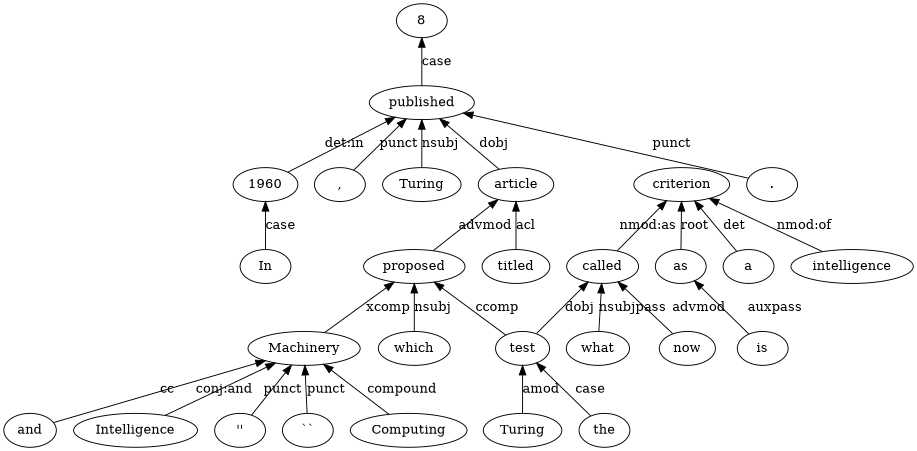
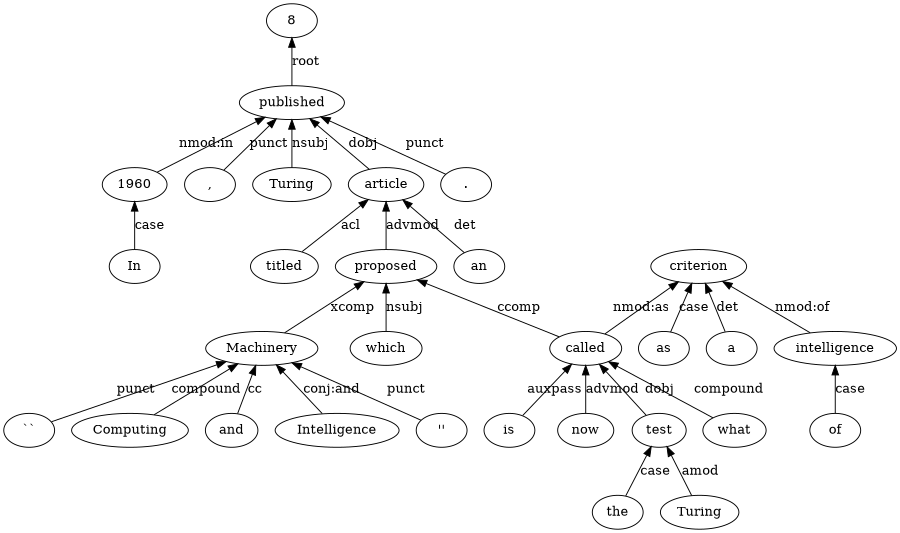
(437, 62) -> (306, 62)
(345, 144) -> (206, 144)
(695, 226) -> (694, 307)
none -> (479, 266)
(633, 307) -> (729, 389)
(474, 311) -> (493, 310)
(725, 311) -> (544, 393)
none -> (835, 430)
